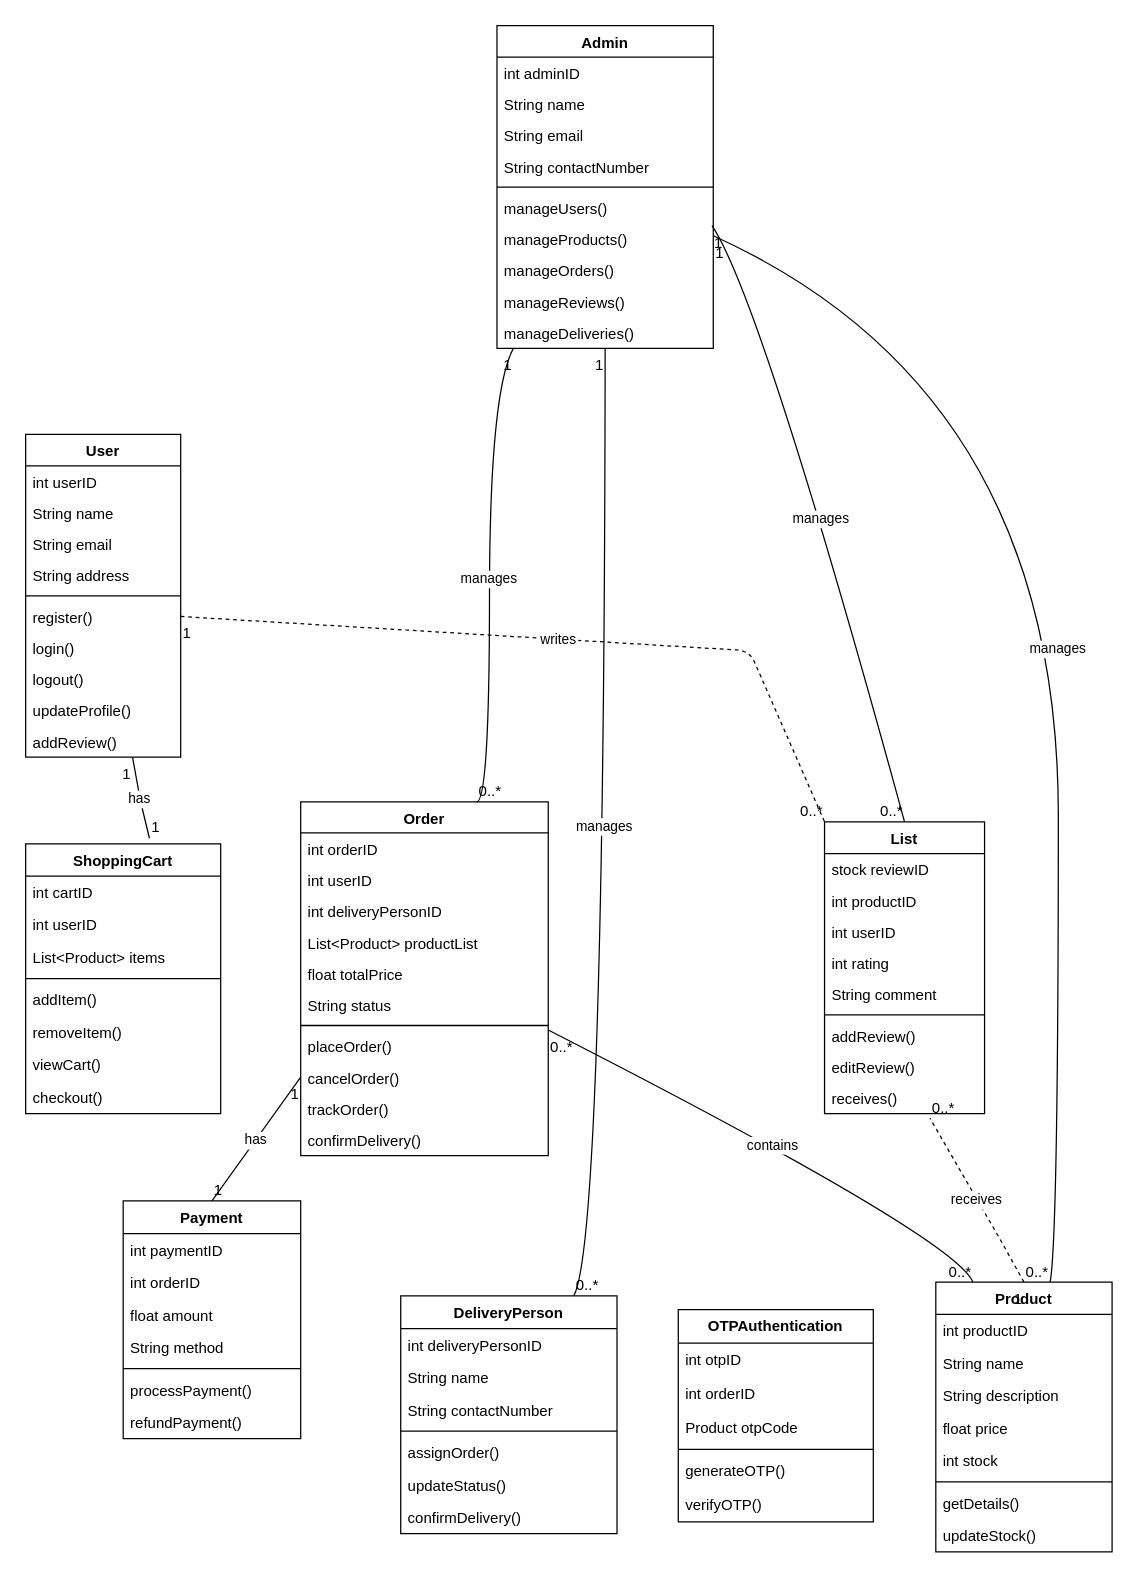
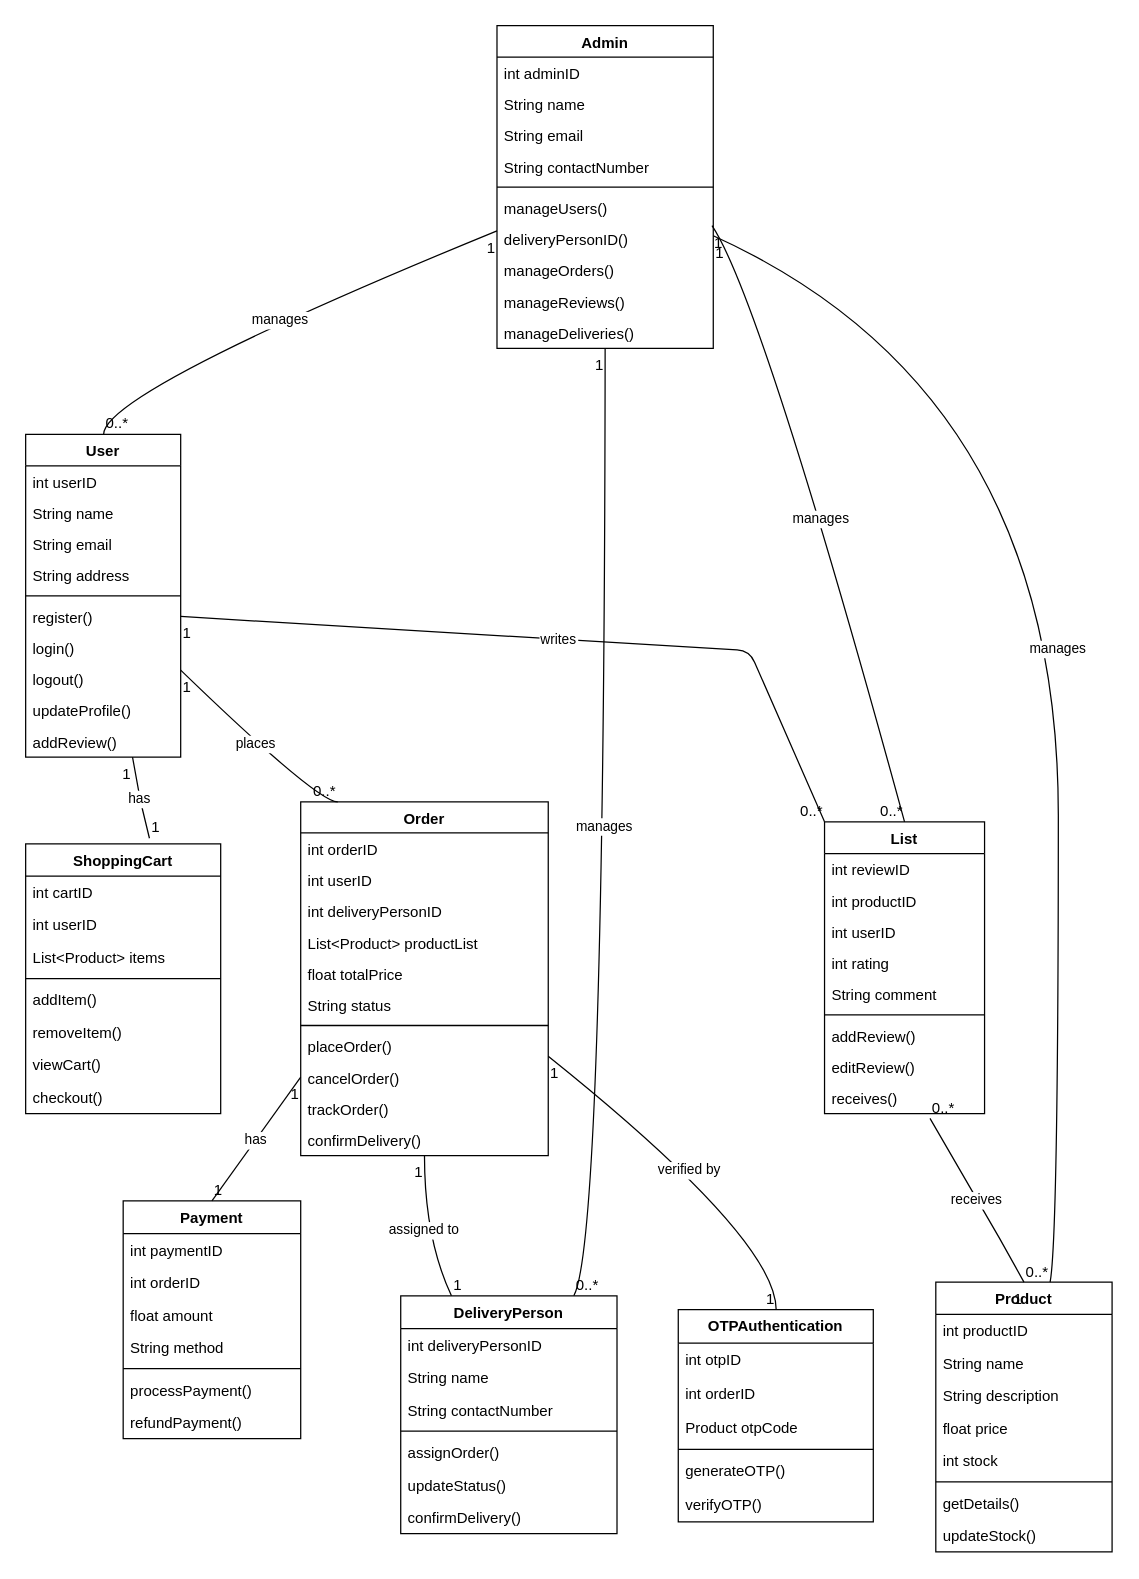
(571, 240) -> (575, 240)
none -> (386, 277)
(490, 575) -> none
(360, 627) -> (360, 627)
none -> (254, 739)
(886, 870) -> (876, 870)
(767, 1145) -> none
(951, 1156) -> (951, 1156)
none -> (679, 1169)
none -> (431, 1229)
